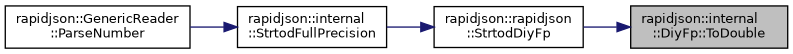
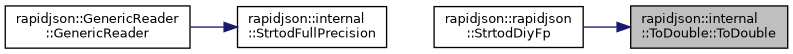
(98, 27) -> (98, 27)
(404, 27) -> none
(709, 27) -> (709, 27)
